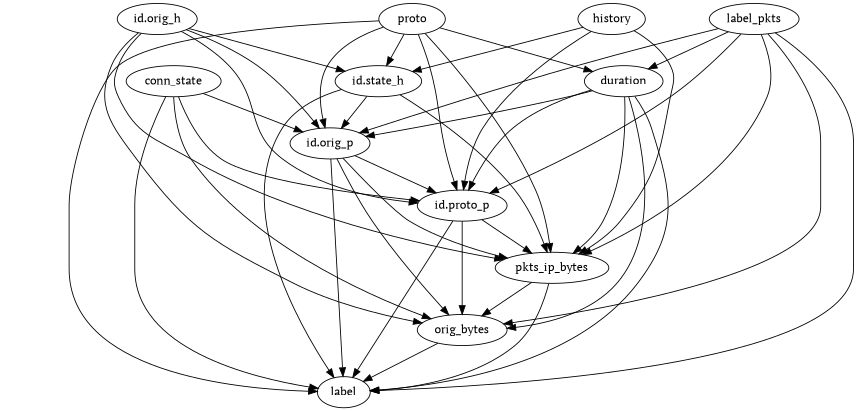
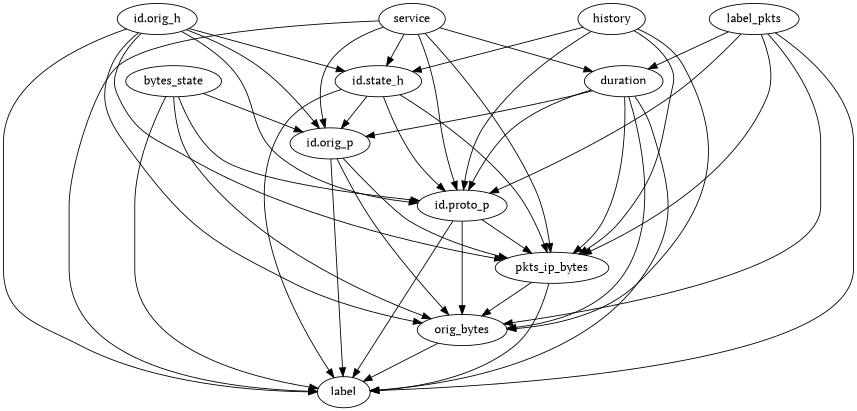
(412, 19) -> (412, 19)
(542, 76) -> none
(174, 81) -> (174, 81)
(391, 172) -> (406, 145)
none -> (690, 216)
none -> (7, 292)
